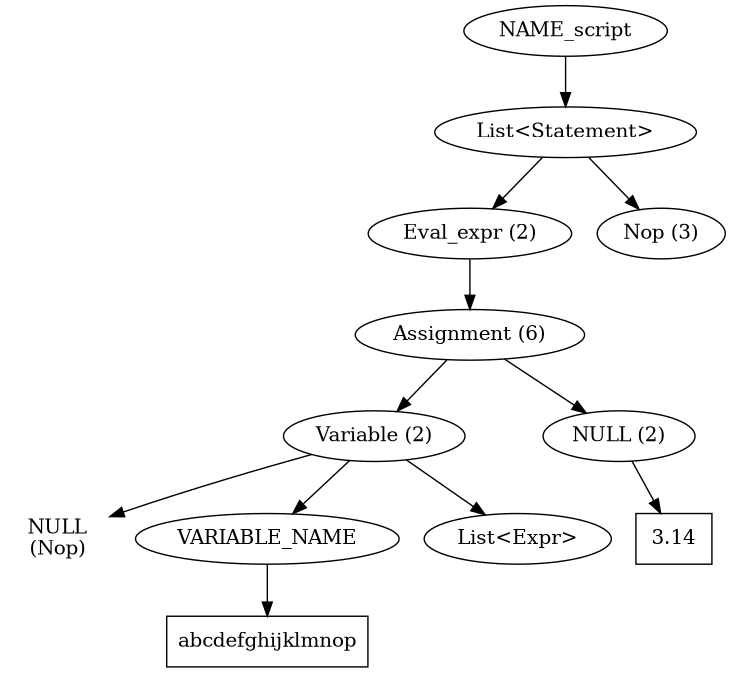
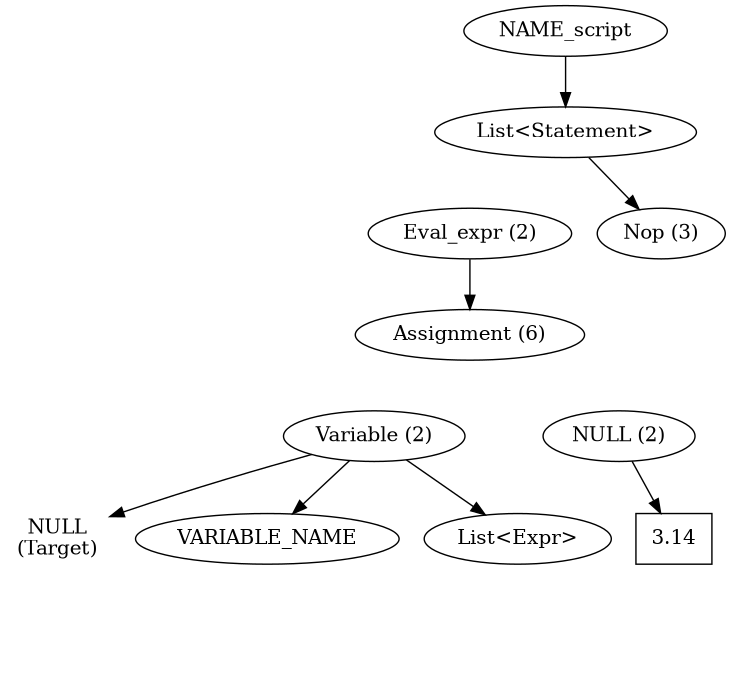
(523, 178) -> none
(427, 380) -> none
(539, 382) -> none
(58, 539) -> (58, 539)
(267, 642) -> none
